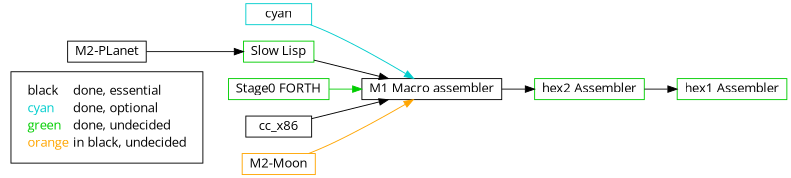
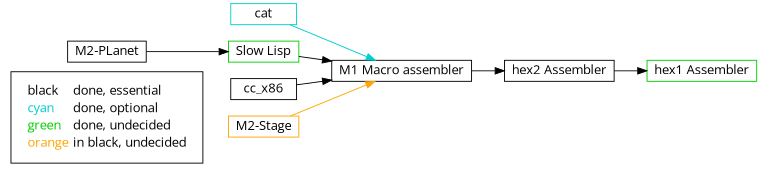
(279, 14) -> (264, 14)
(279, 89) -> none
(589, 89) -> (559, 71)
(279, 164) -> (264, 127)
